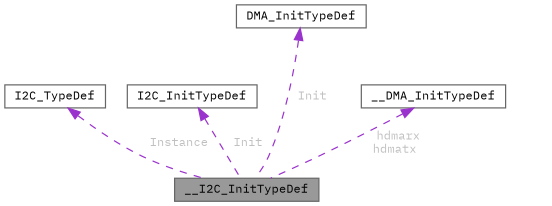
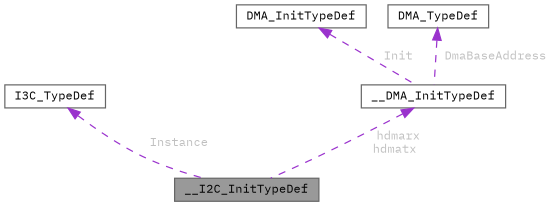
none -> (438, 16)
(55, 96) -> (55, 96)
(192, 96) -> none
(284, 112) -> (373, 59)
